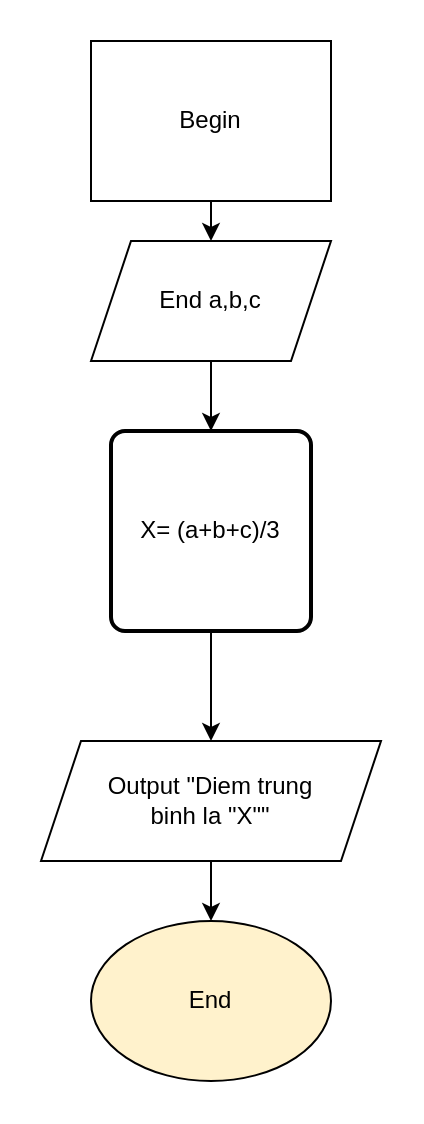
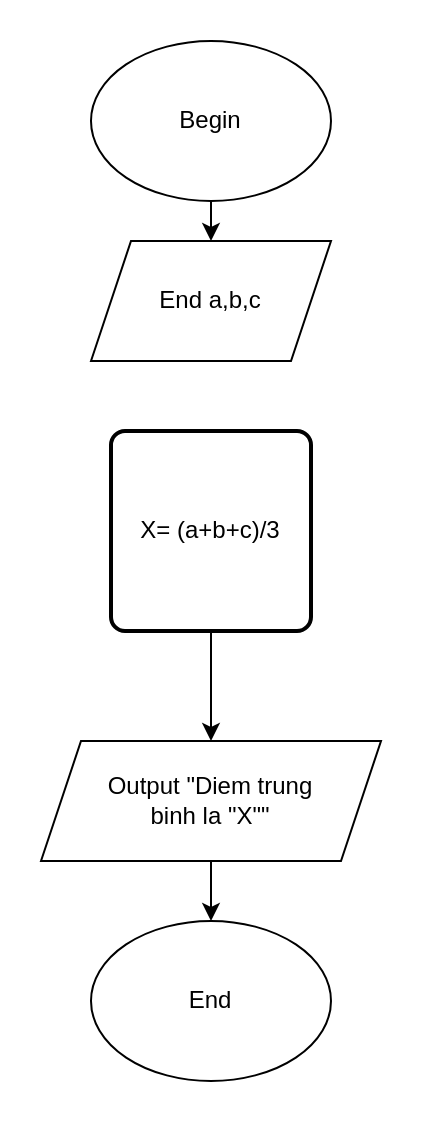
(211, 121) -> (211, 121)
(211, 399) -> none
(211, 1001) -> (211, 1001)
